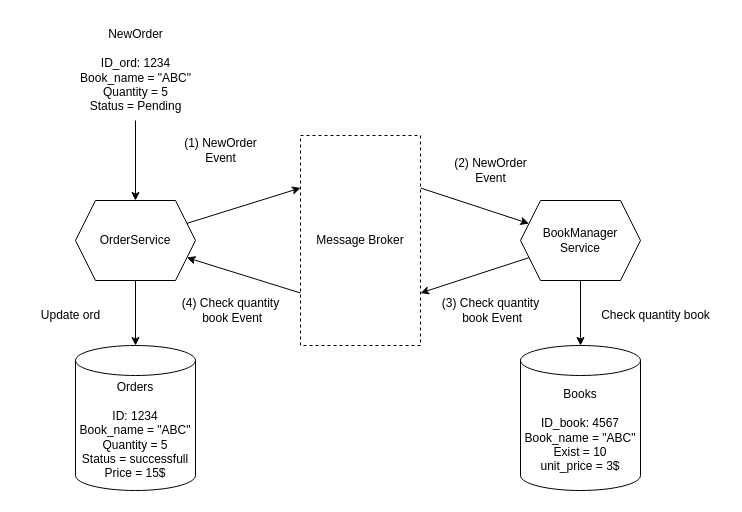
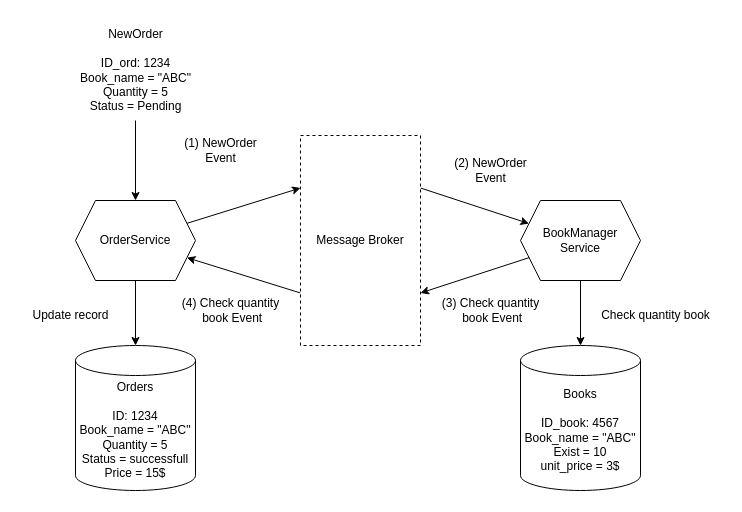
(71, 316) -> (71, 316)
